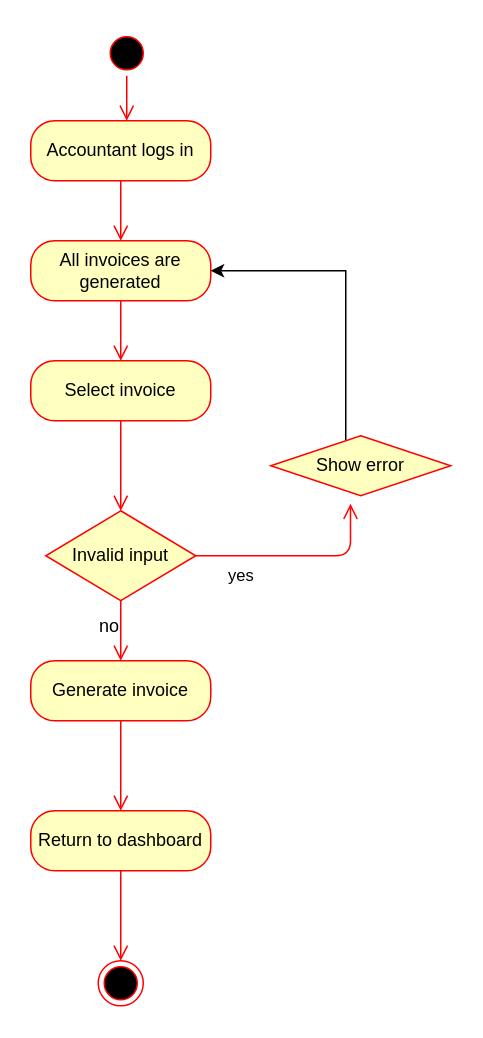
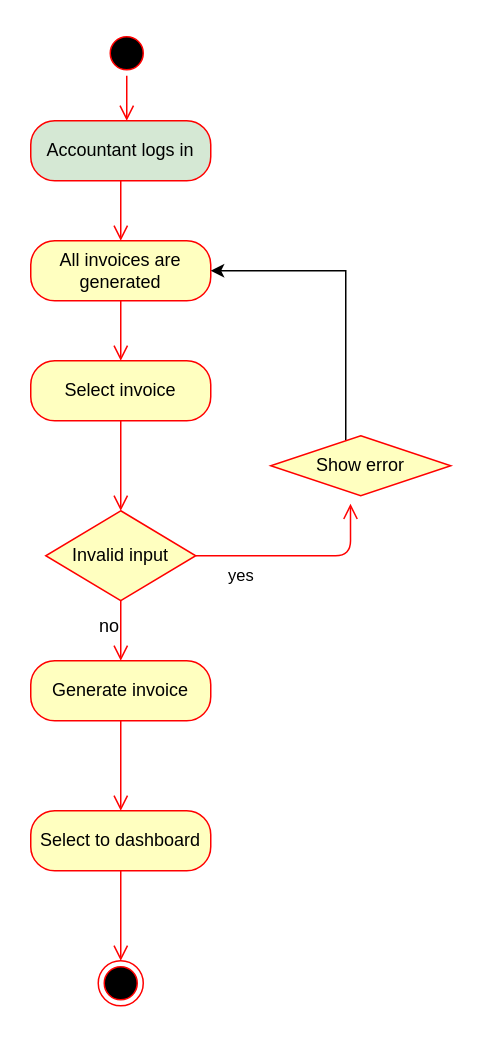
(121, 151) -> (121, 151)
(121, 841) -> (121, 841)
